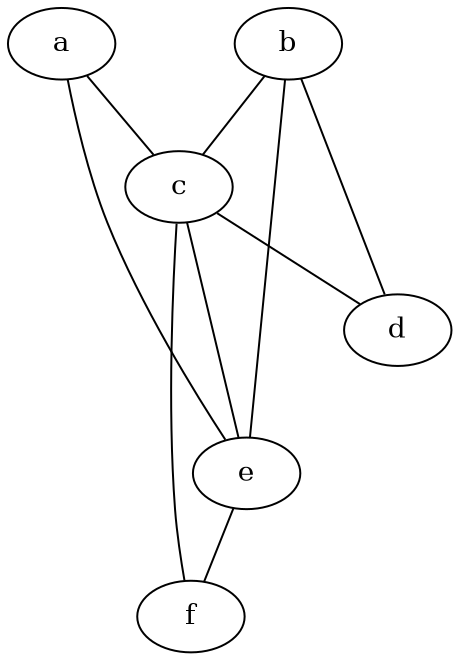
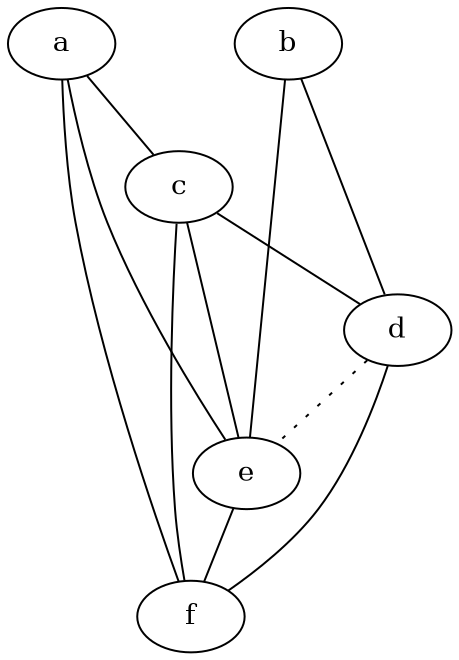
(234, 115) -> none
none -> (101, 335)
none -> (322, 402)
none -> (329, 494)
